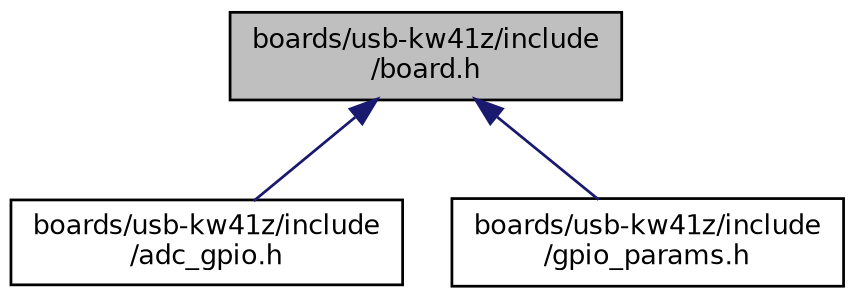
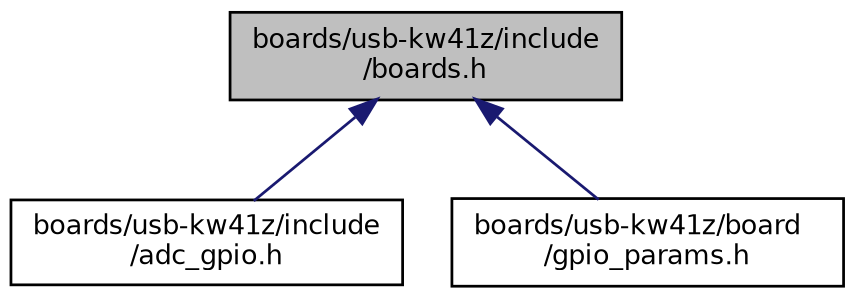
(426, 56) -> (426, 56)
(648, 242) -> (648, 242)
